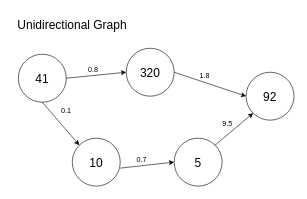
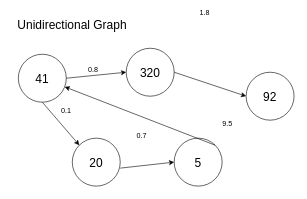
(205, 76) -> (205, 13)
(234, 130) -> (140, 116)
(142, 160) -> (142, 136)
(96, 162) -> (96, 162)
